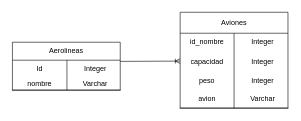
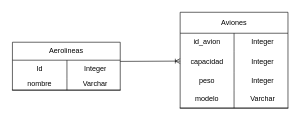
(207, 42) -> (207, 42)
(207, 99) -> (207, 99)
